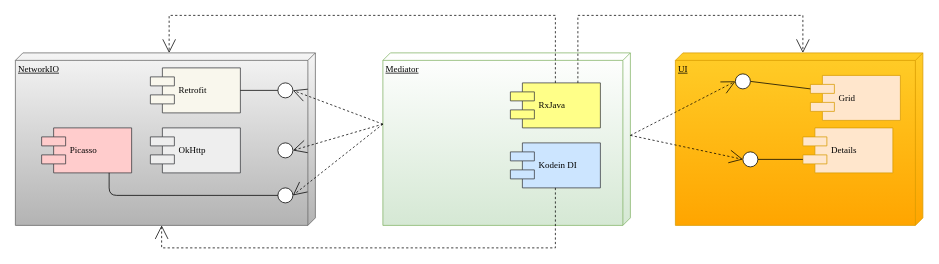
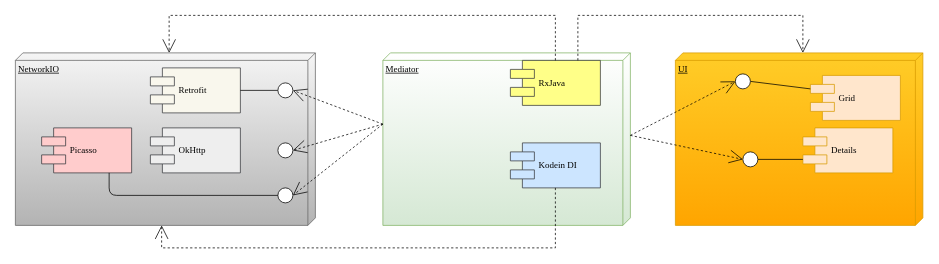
(555, 105) -> (555, 83)
